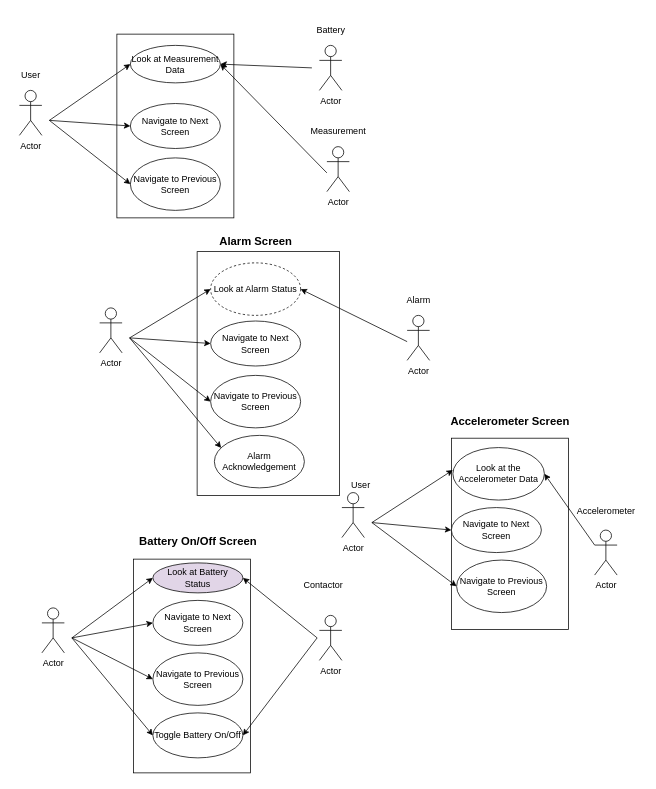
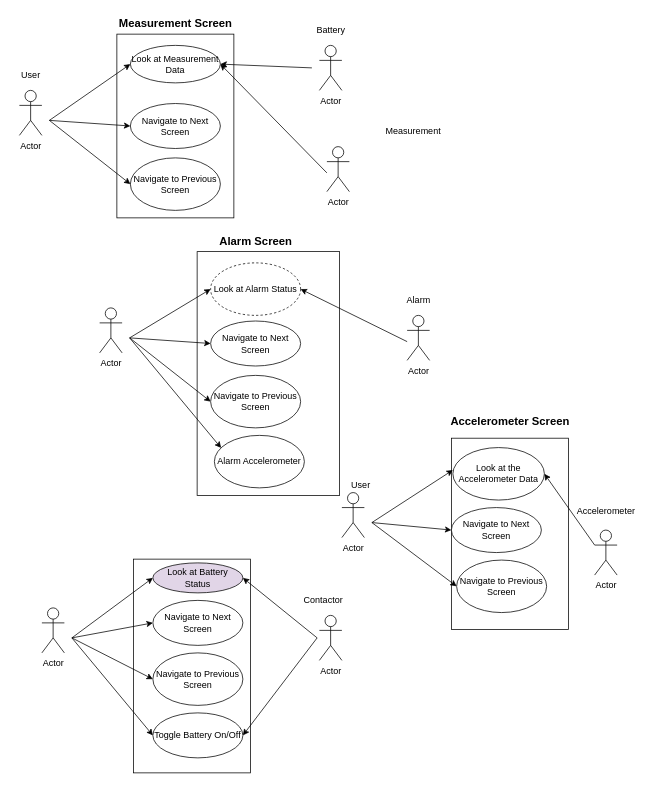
none -> (175, 23)
(338, 132) -> (413, 132)
(259, 462) -> (259, 462)
(198, 540) -> none
(323, 585) -> (323, 600)
